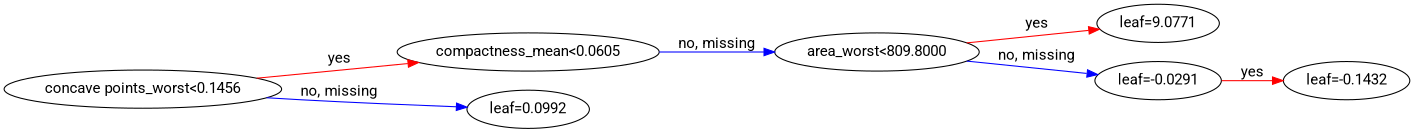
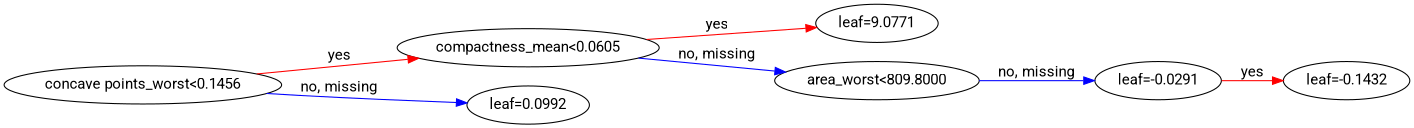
(1028, 37) -> (726, 34)
